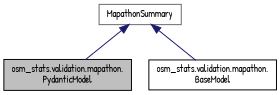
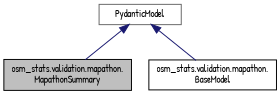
(140, 14) -> (140, 14)
(68, 75) -> (68, 75)
